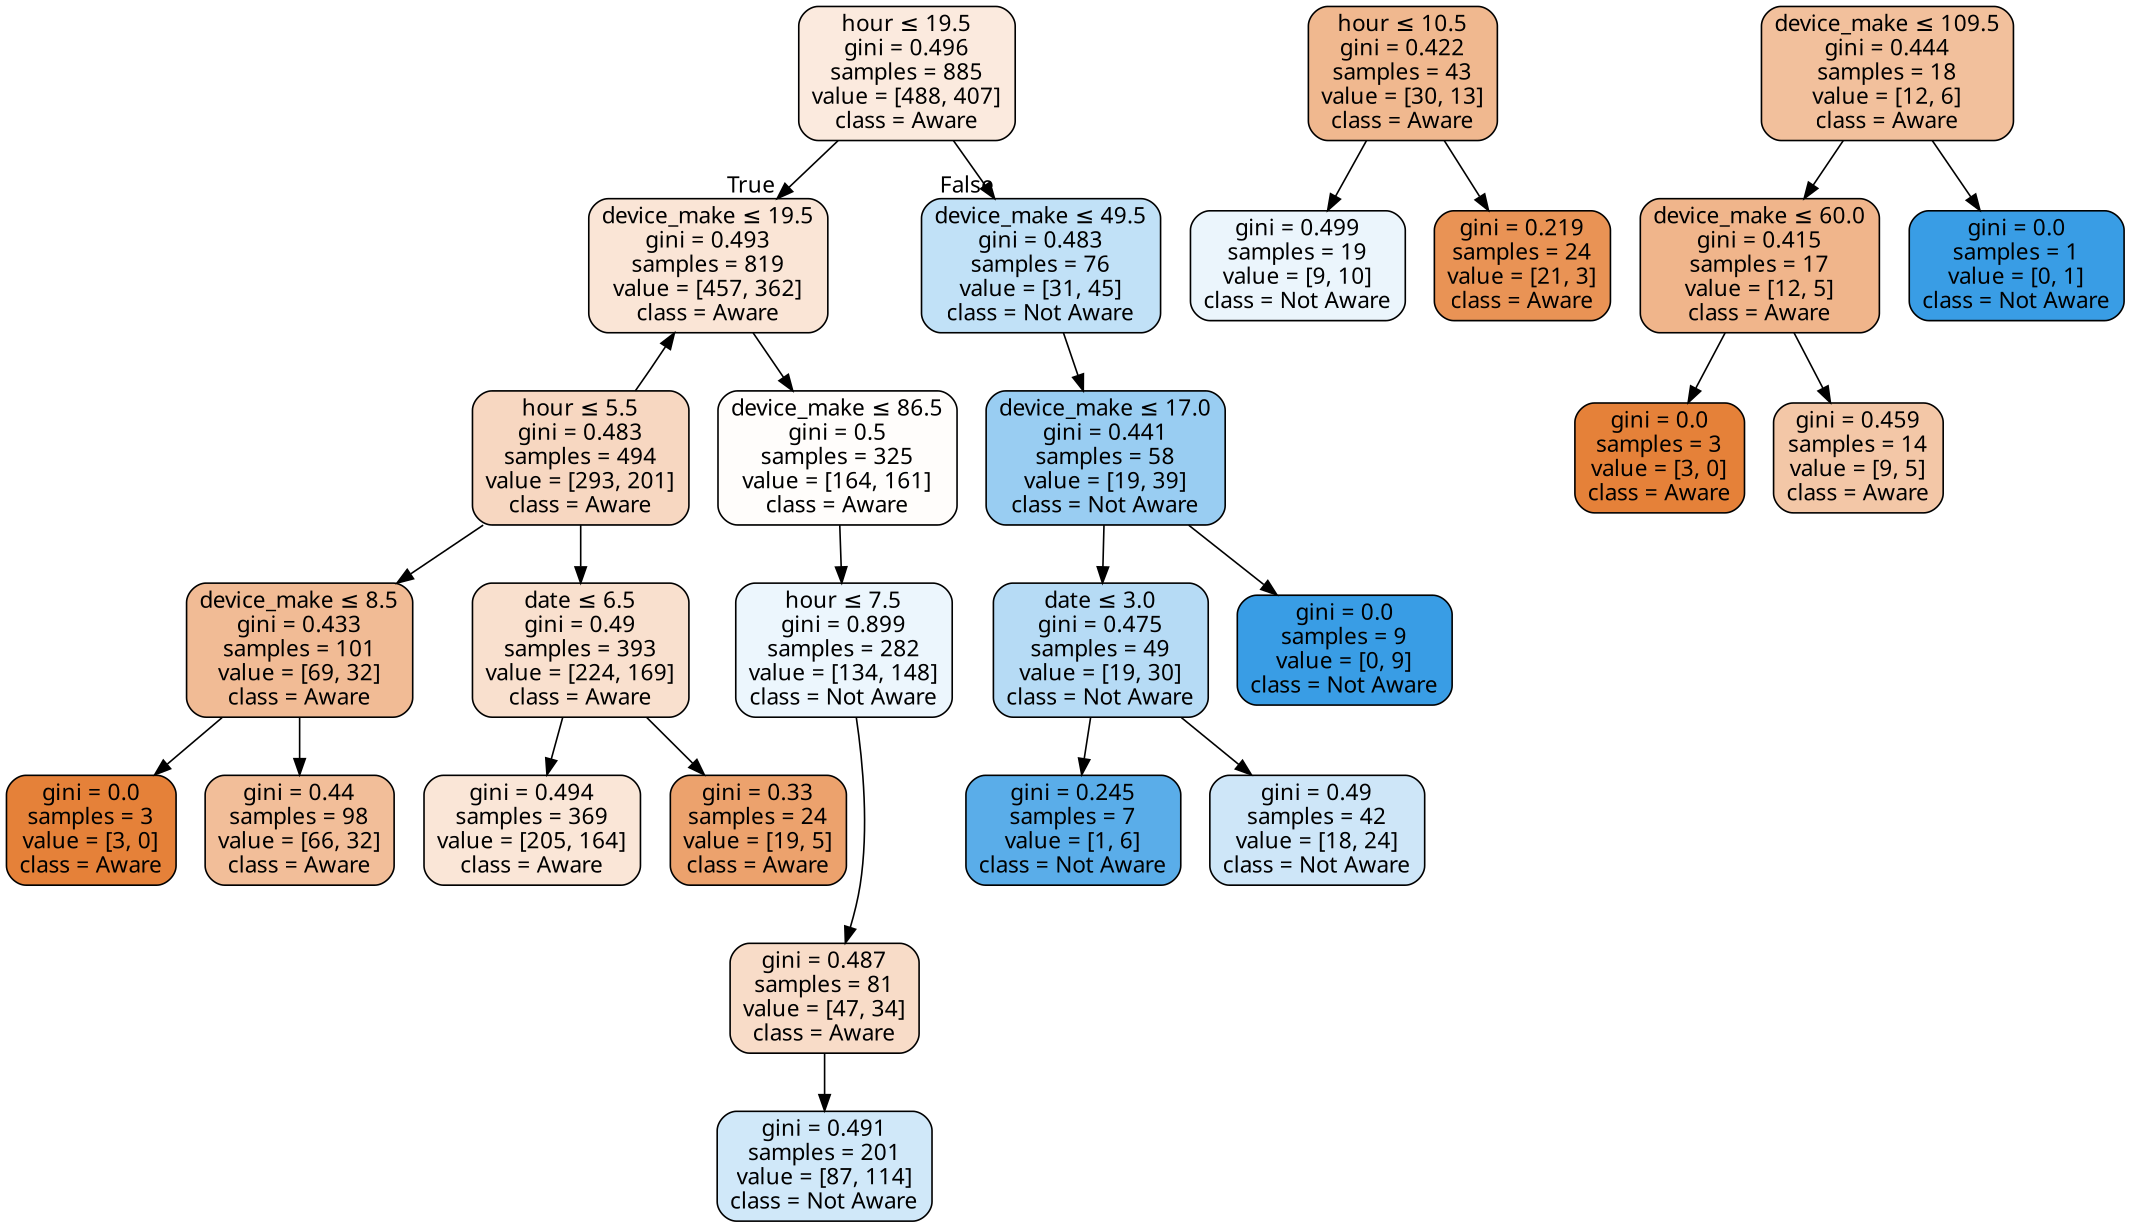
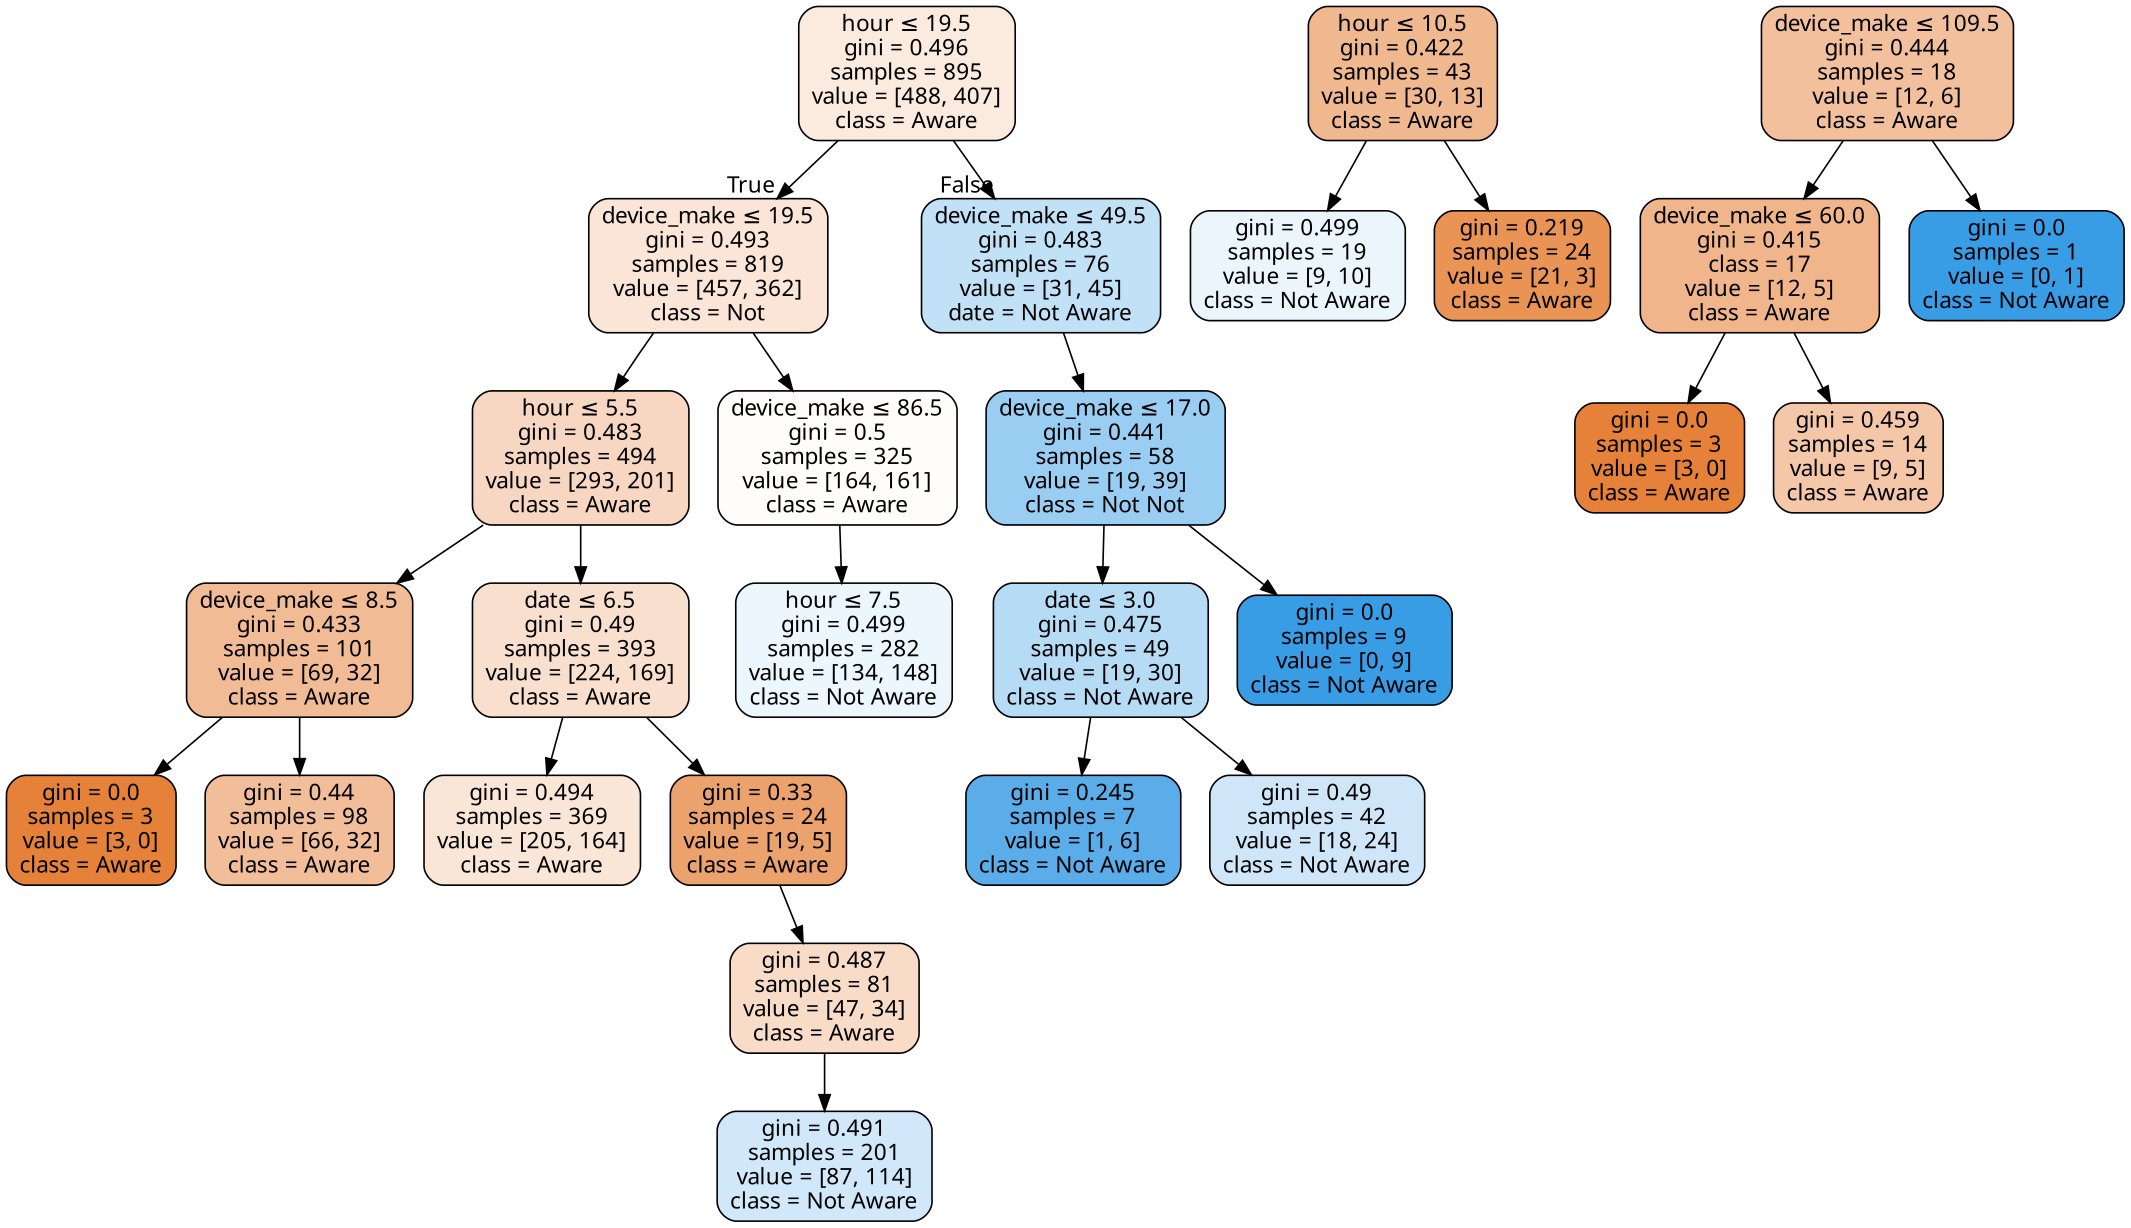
(907, 73) -> (907, 73)
(1760, 265) -> (1760, 265)
(708, 313) -> (708, 313)
(1041, 313) -> (1041, 313)
(651, 369) -> (638, 355)
(1106, 506) -> (1106, 506)
(844, 625) -> (844, 625)
(865, 823) -> (788, 907)
